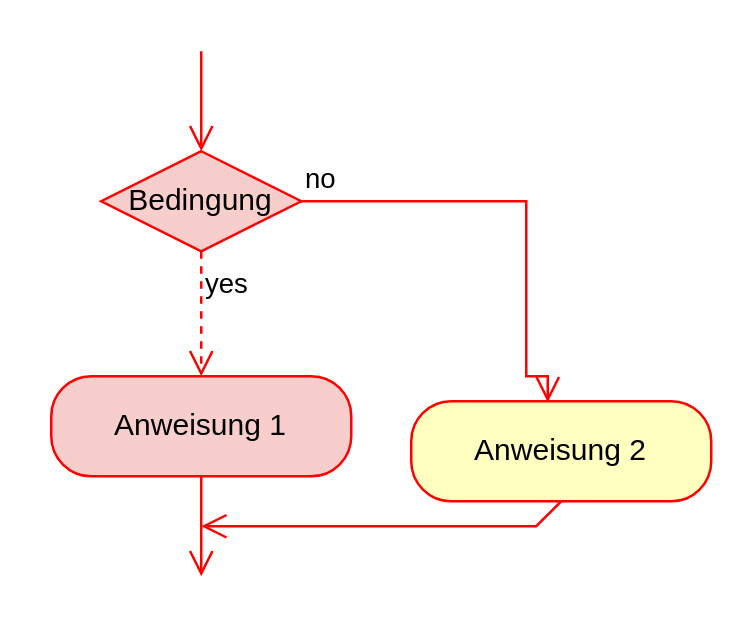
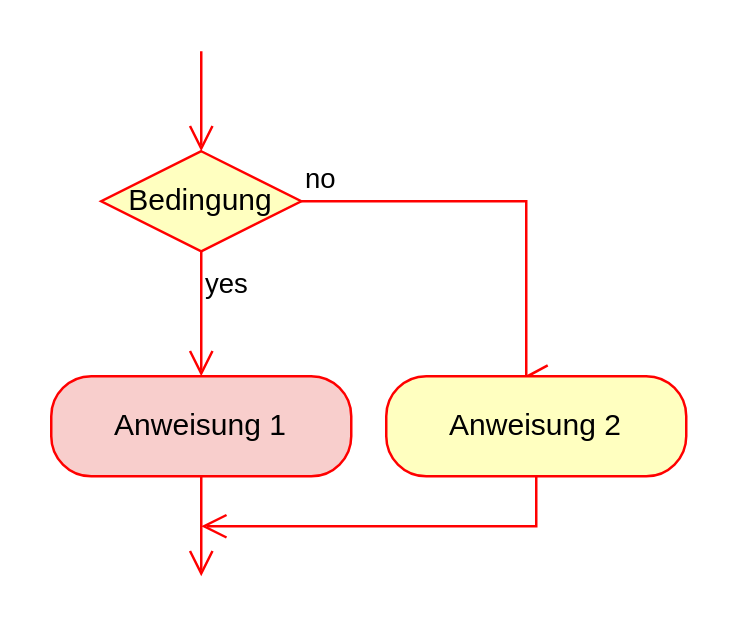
(201, 201) -> (201, 201)
(201, 312) -> (201, 312)
(561, 451) -> (536, 426)
